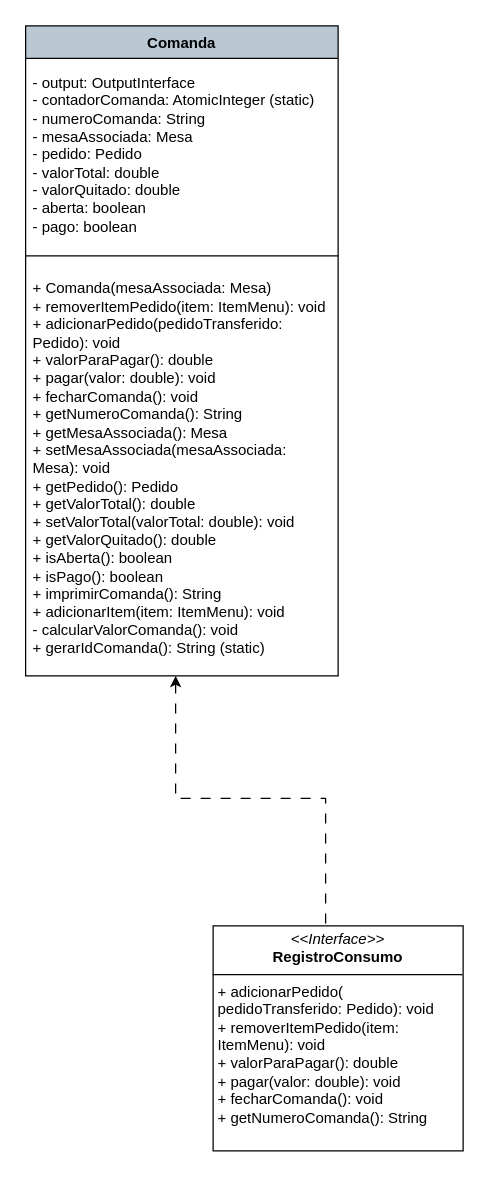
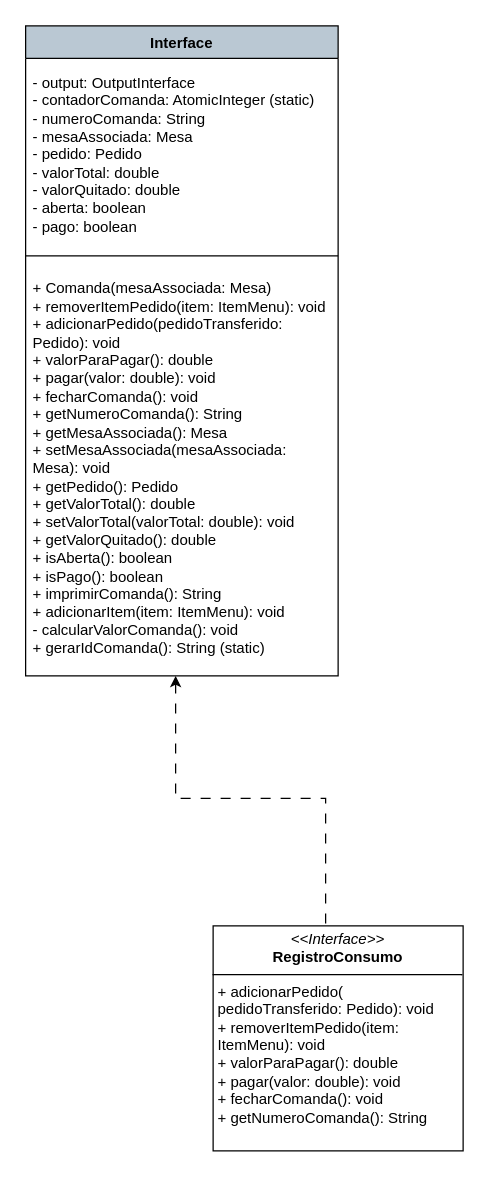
(182, 43) -> (182, 43)
